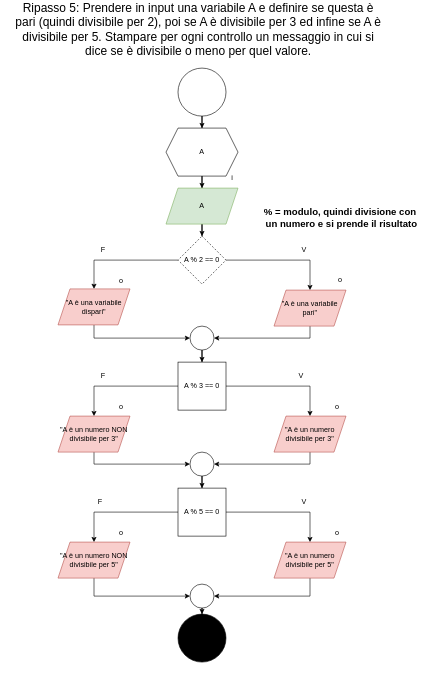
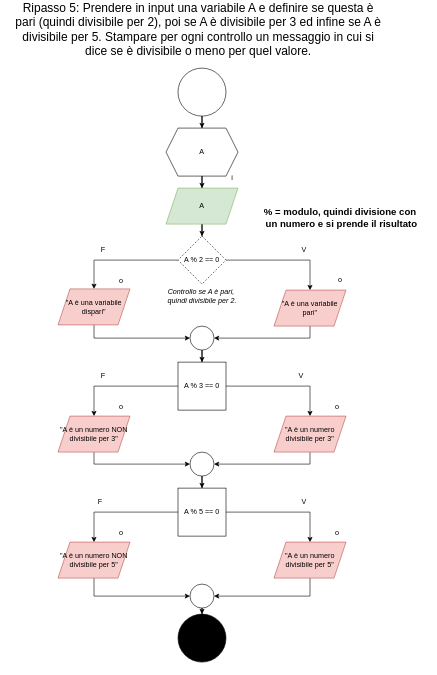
none -> (202, 296)
